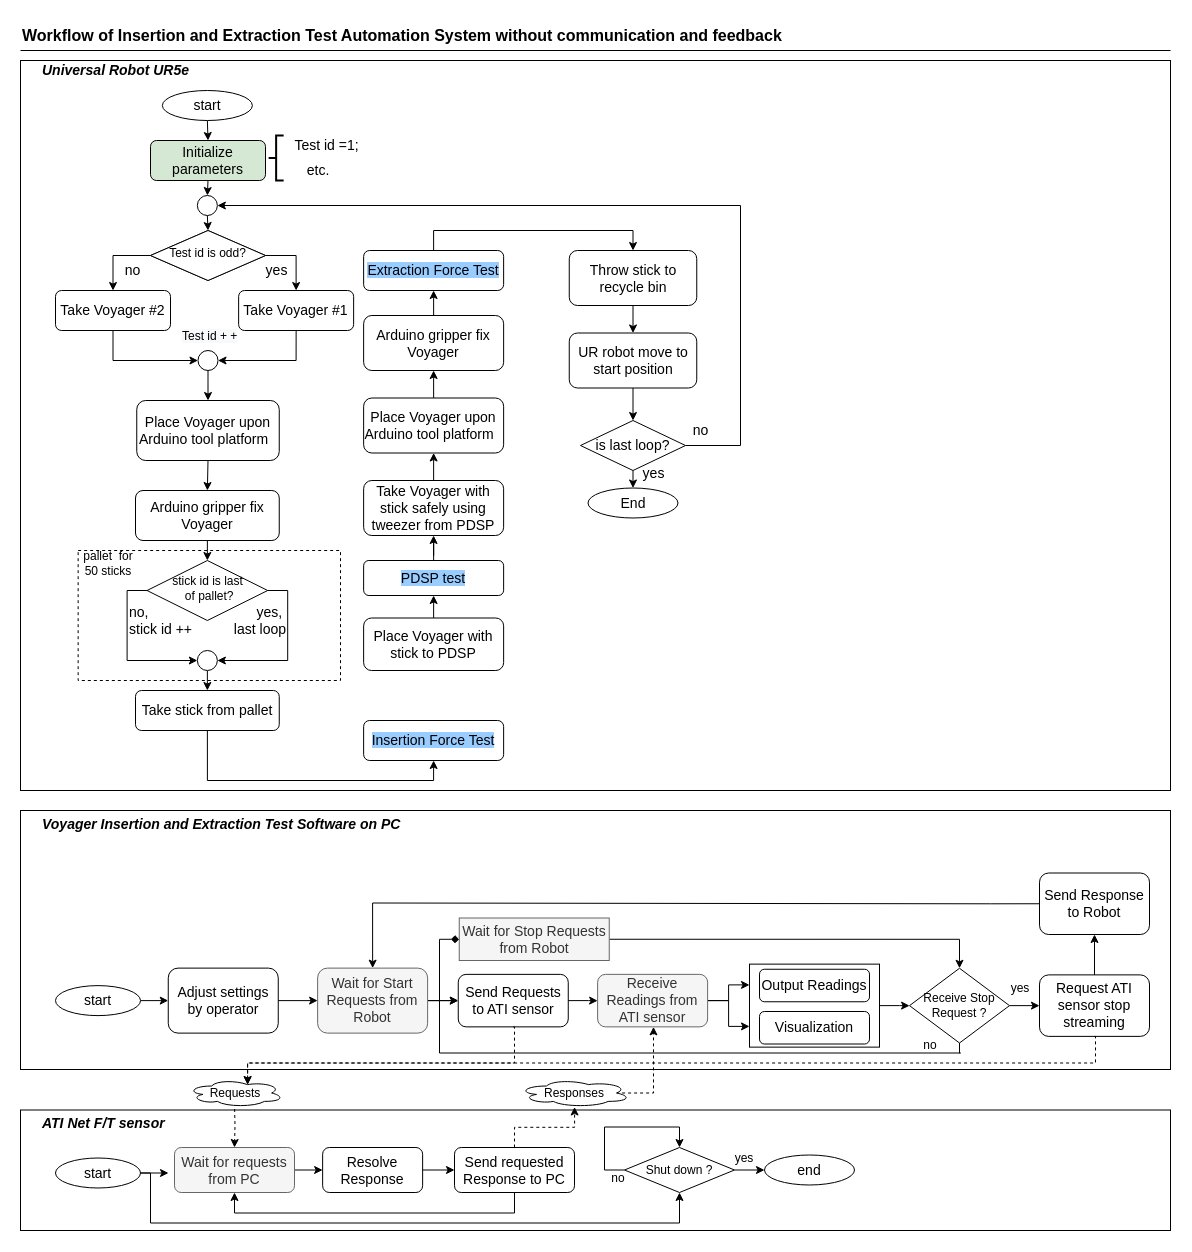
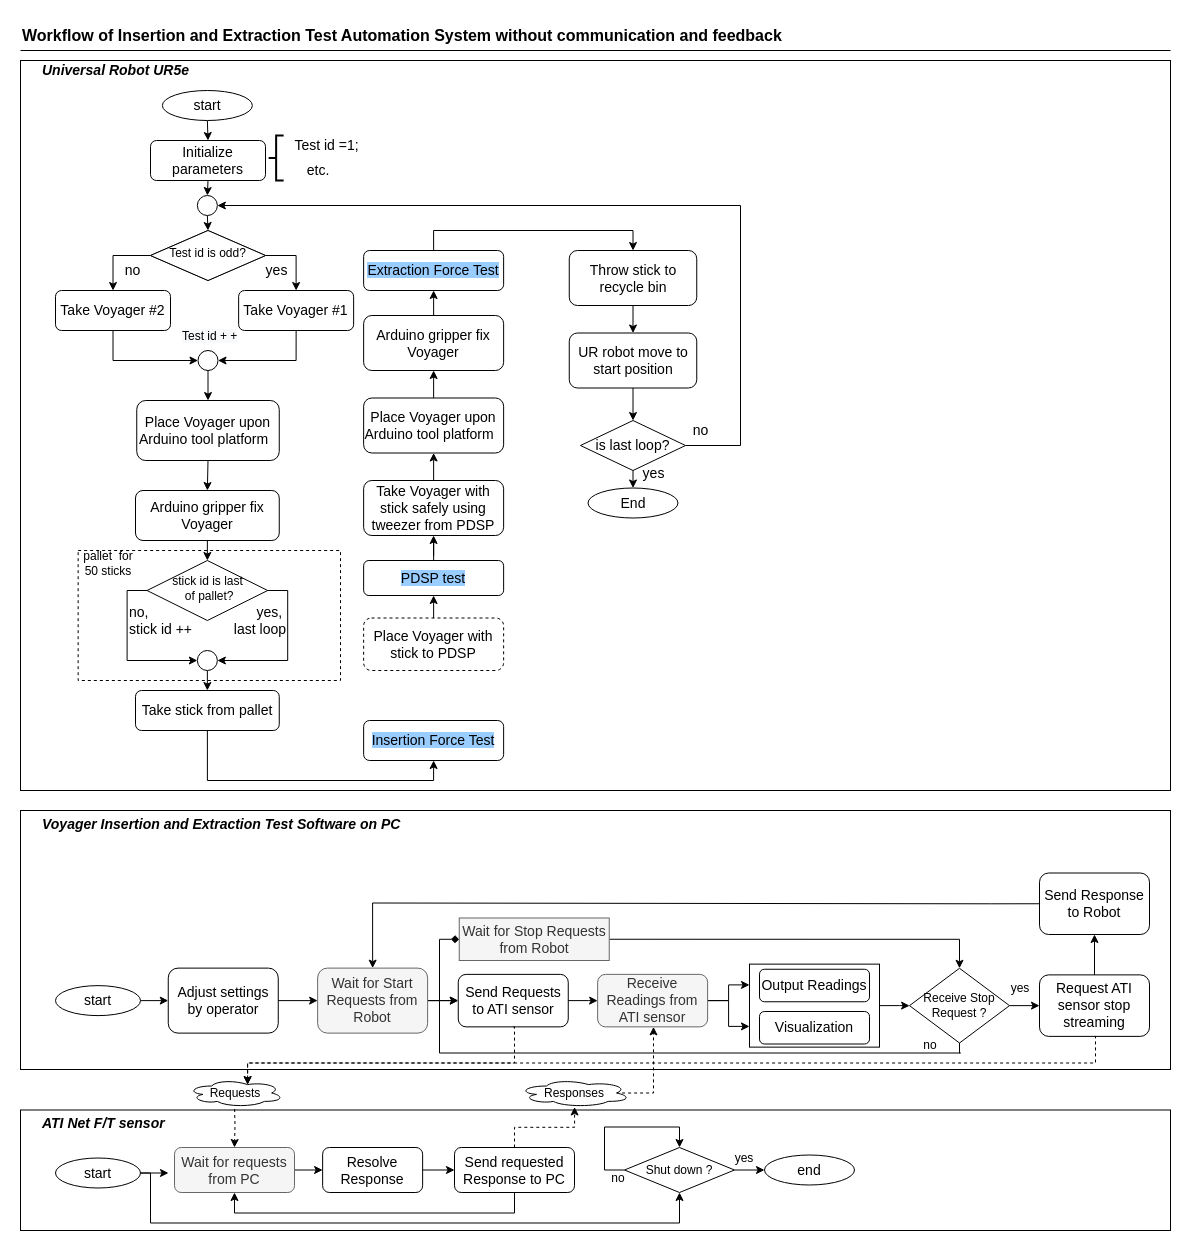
(208, 161) -> (208, 161)
(434, 644) -> (434, 644)
